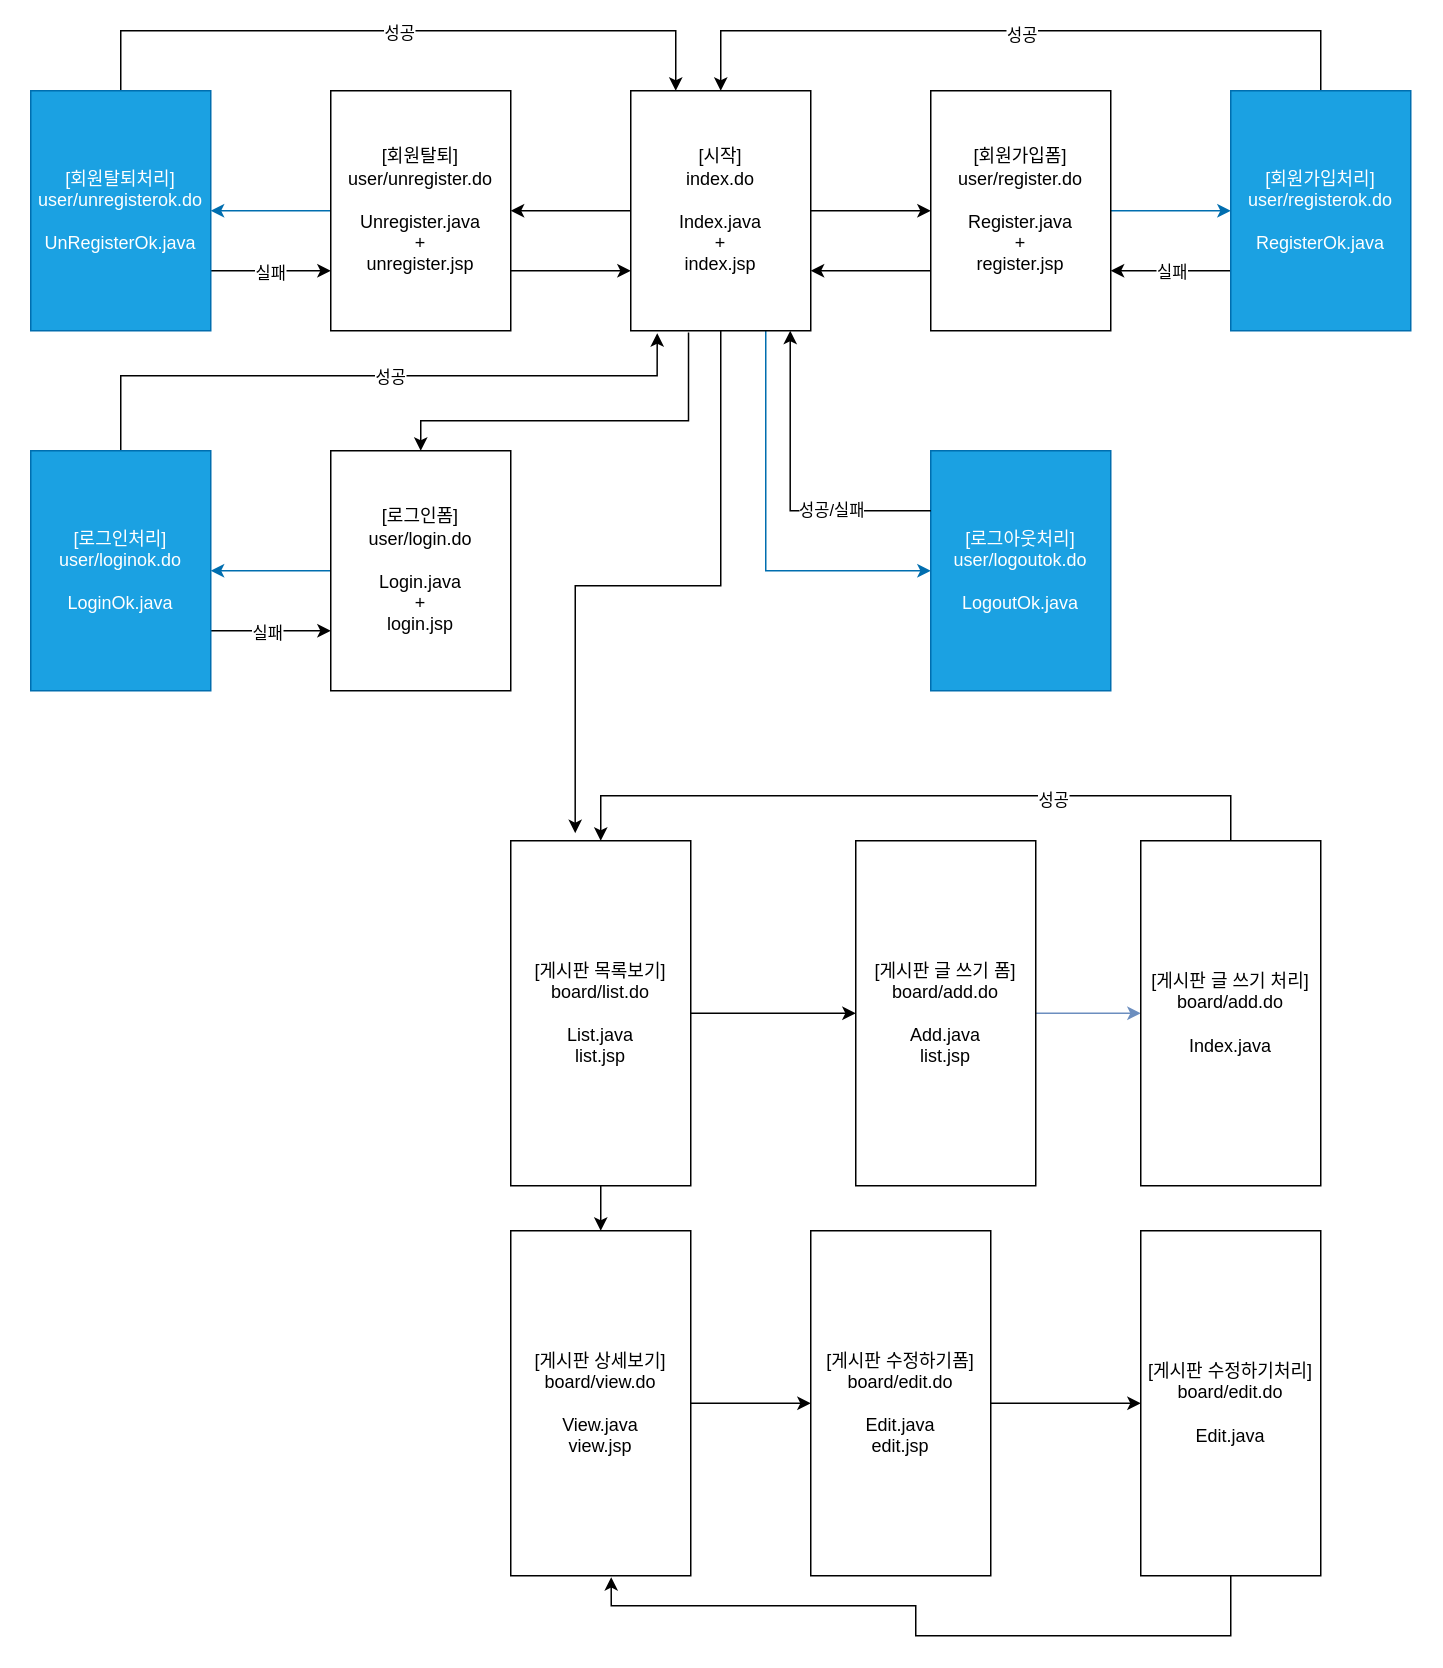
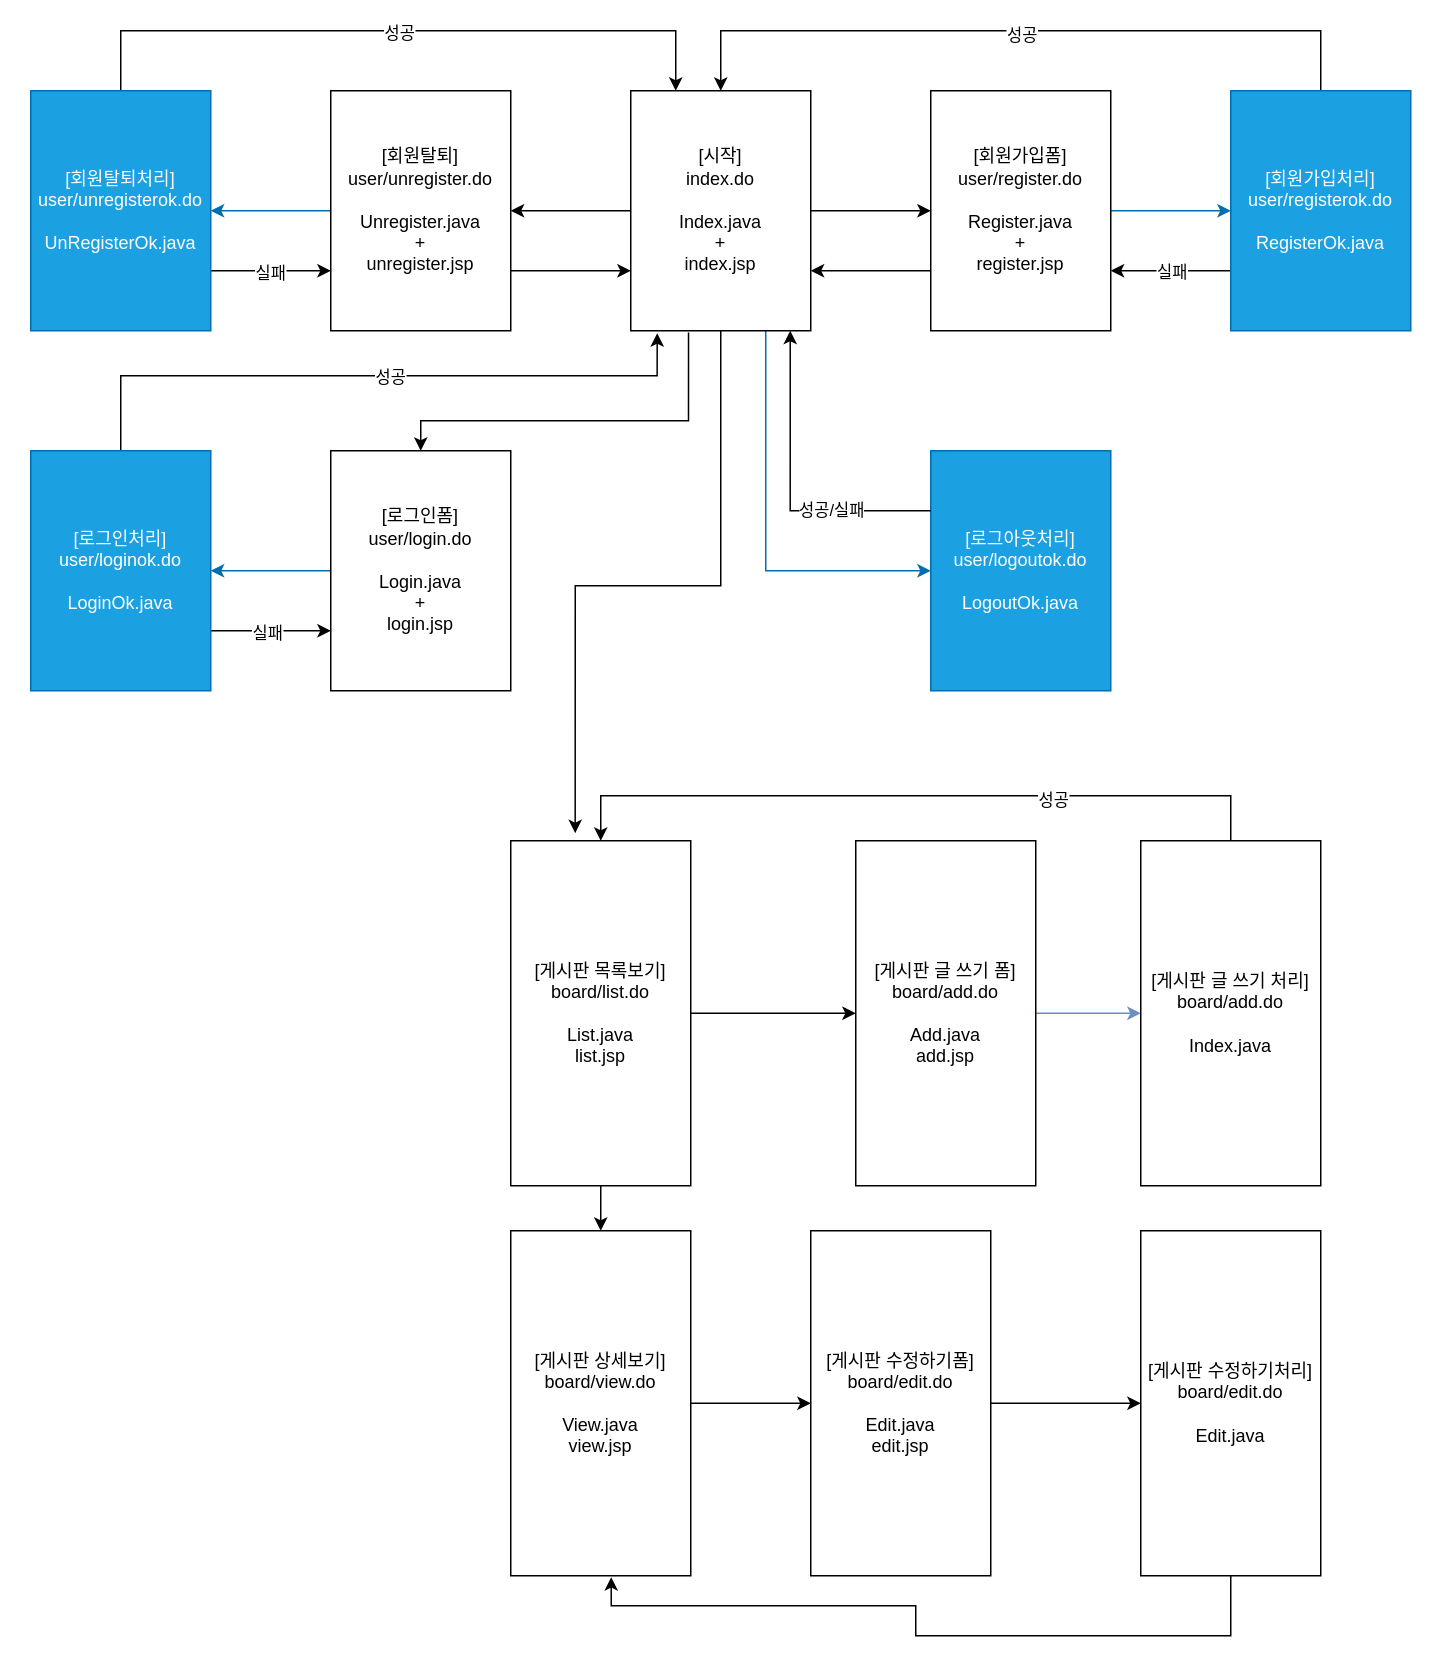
(946, 1013) -> (946, 1013)
